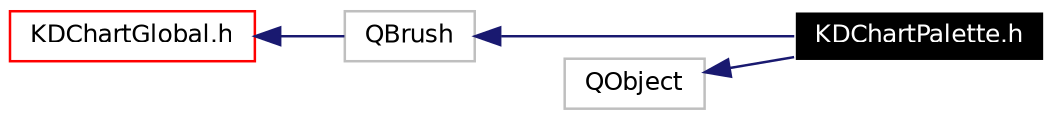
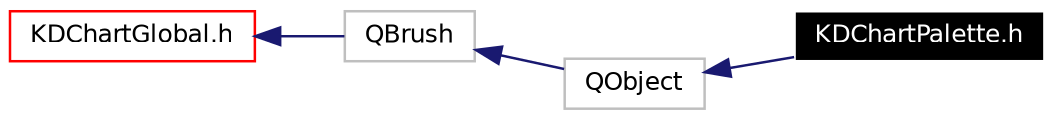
(648, 36) -> (532, 62)
